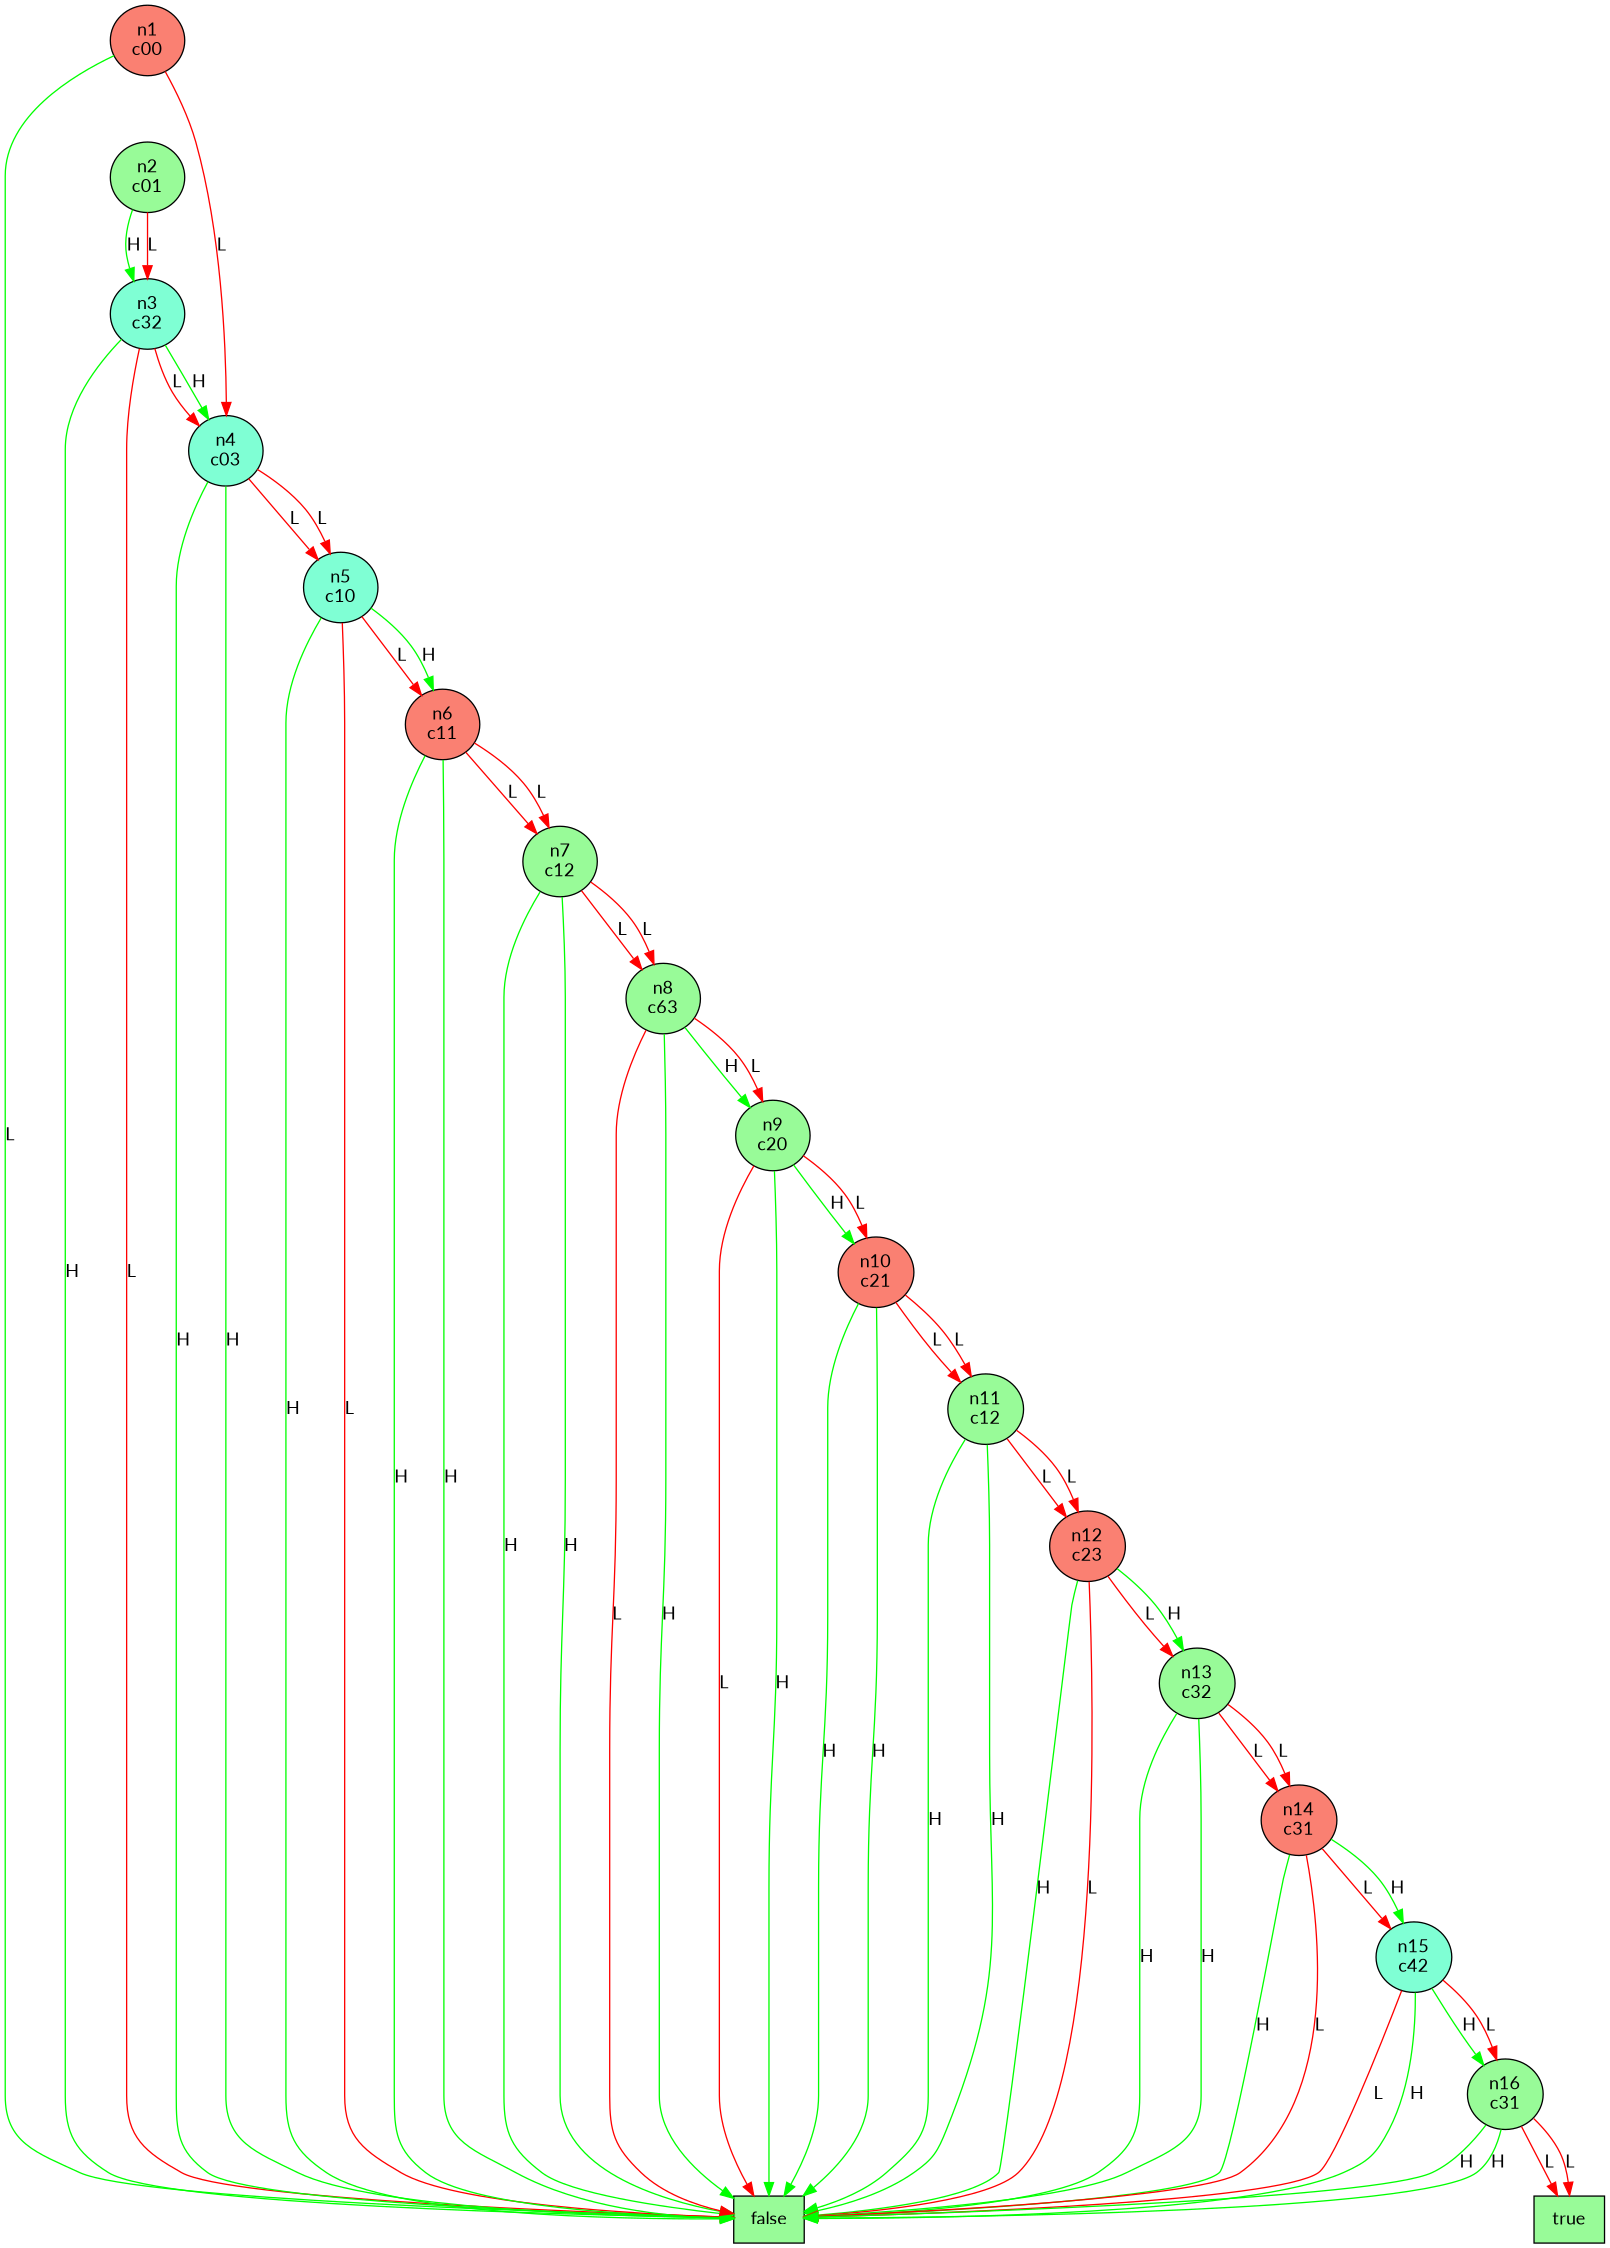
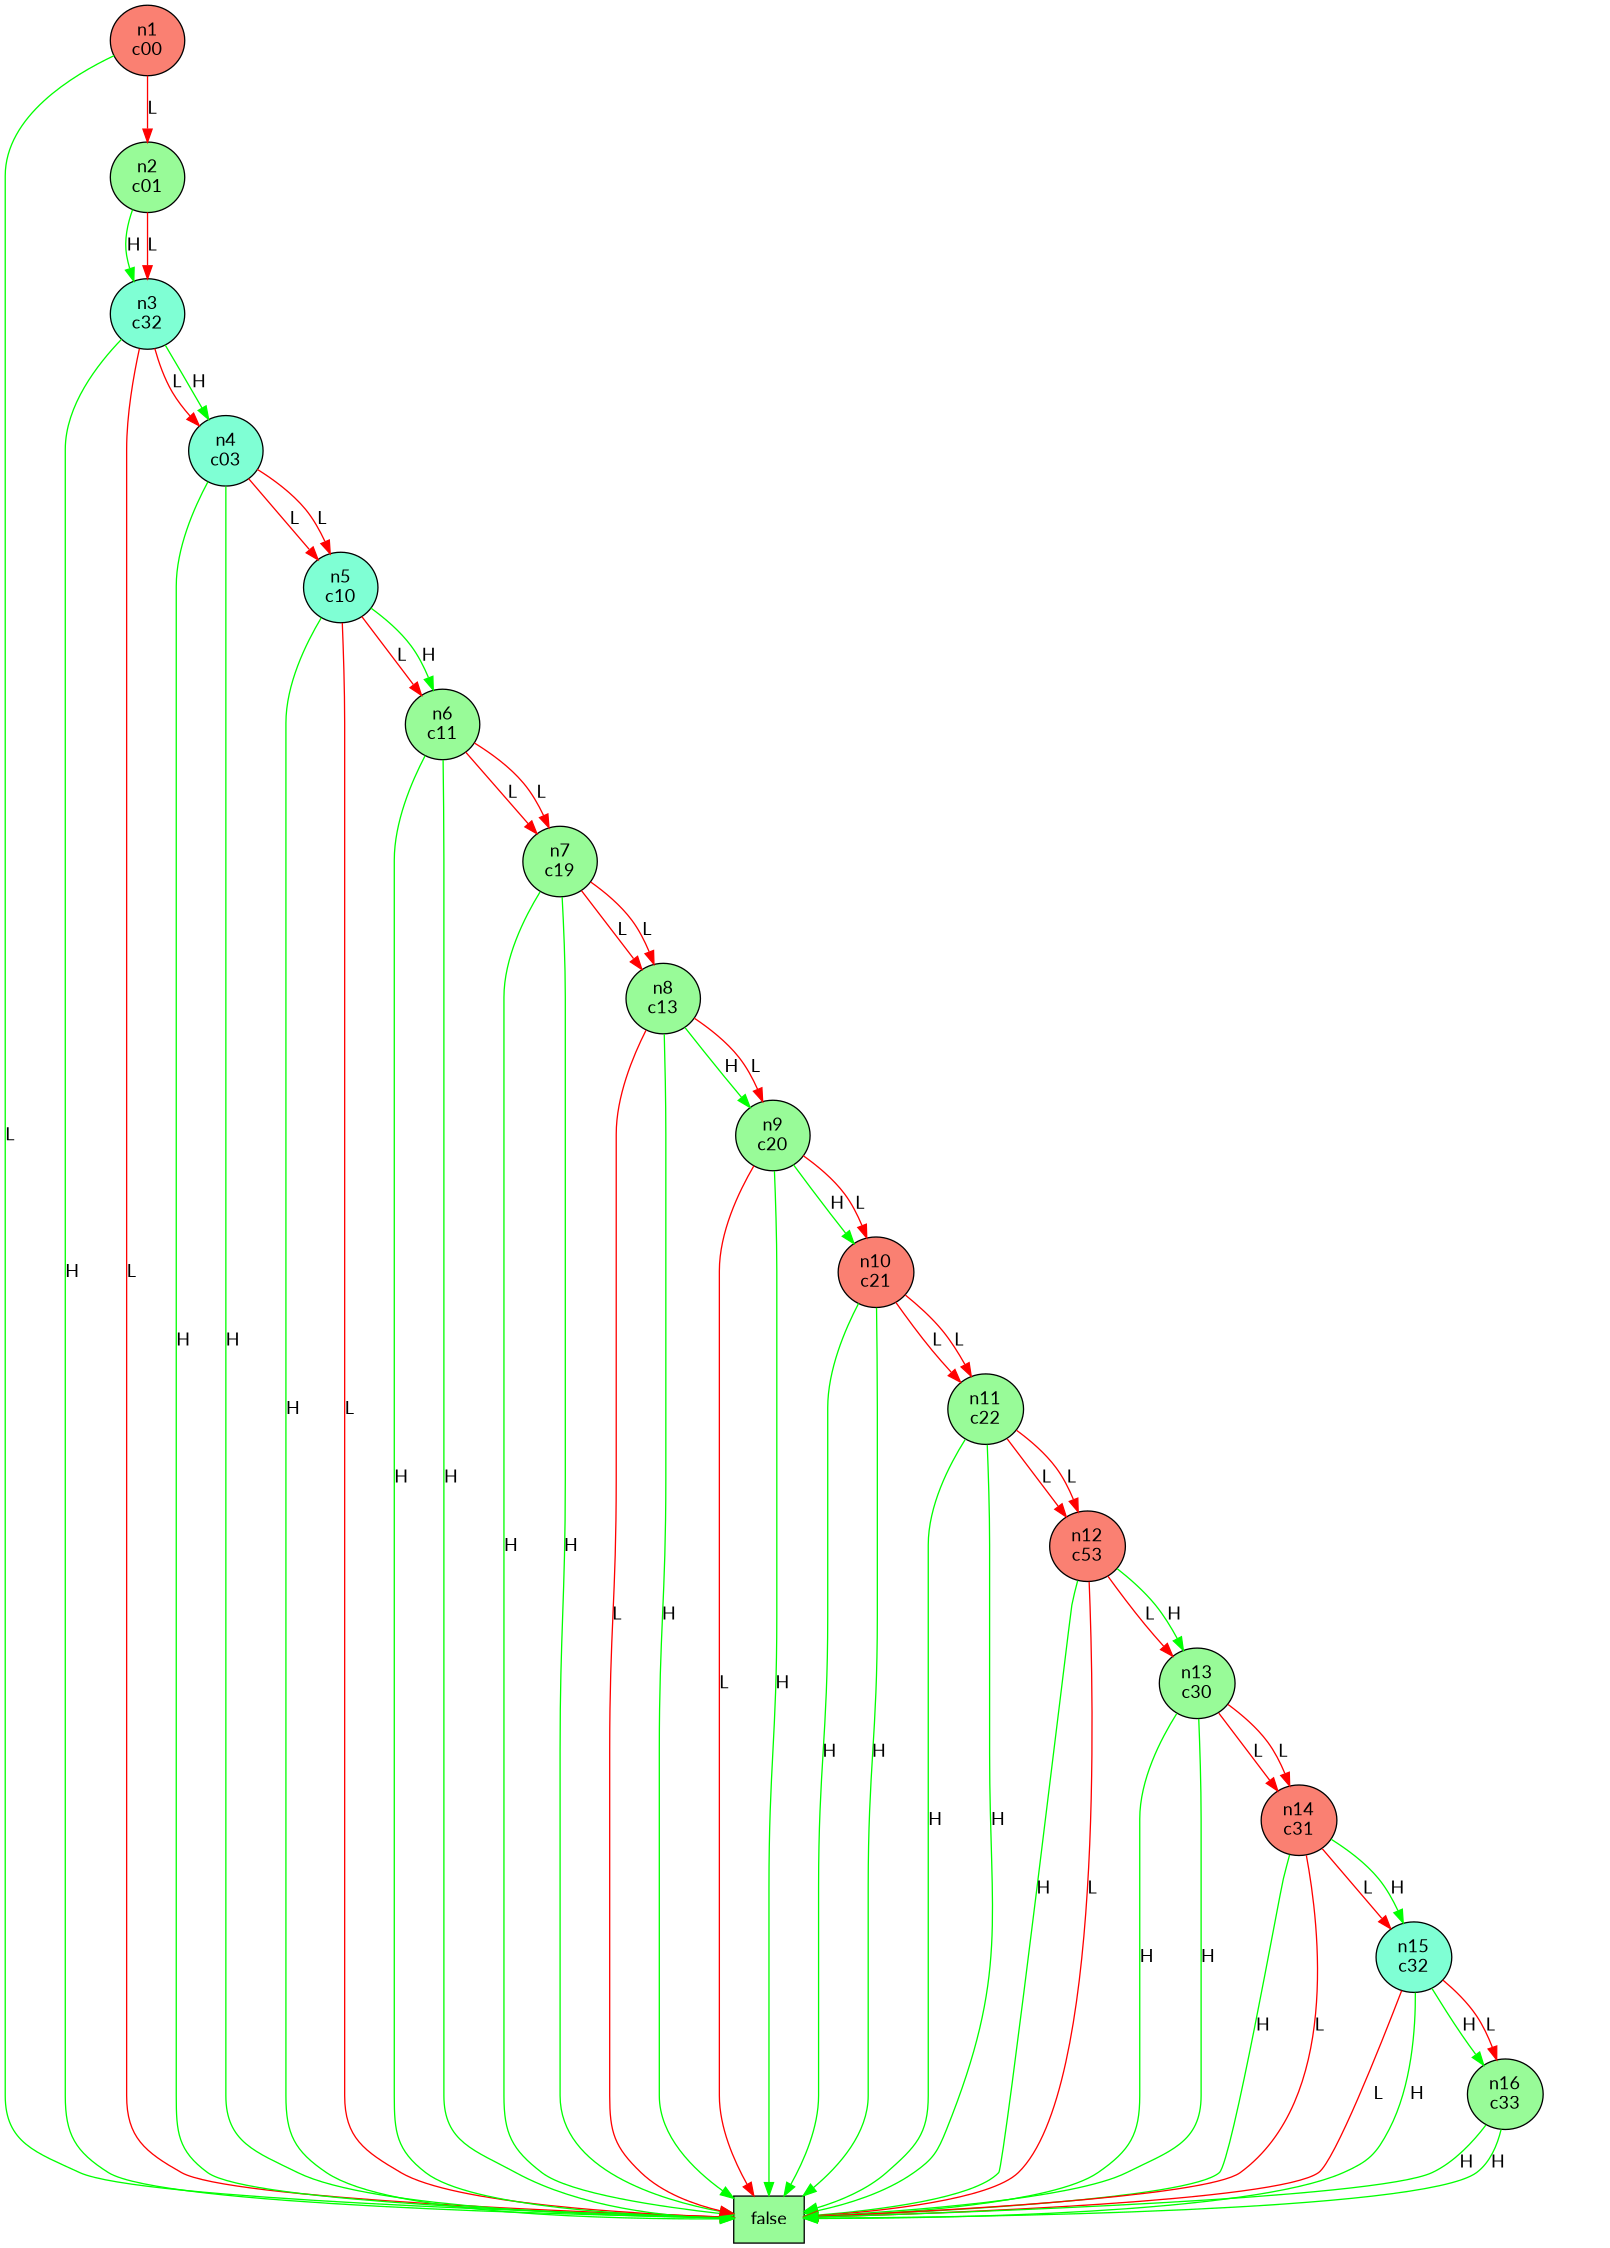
(214, 233) -> (148, 102)
(443, 724) -> (443, 724)
(560, 862) -> (560, 862)
(663, 999) -> (663, 999)
(986, 1409) -> (986, 1409)
(1088, 1546) -> (1088, 1546)
(1197, 1683) -> (1197, 1683)
(1414, 1957) -> (1414, 1957)
(1505, 2094) -> (1505, 2094)
(1569, 2220) -> none
